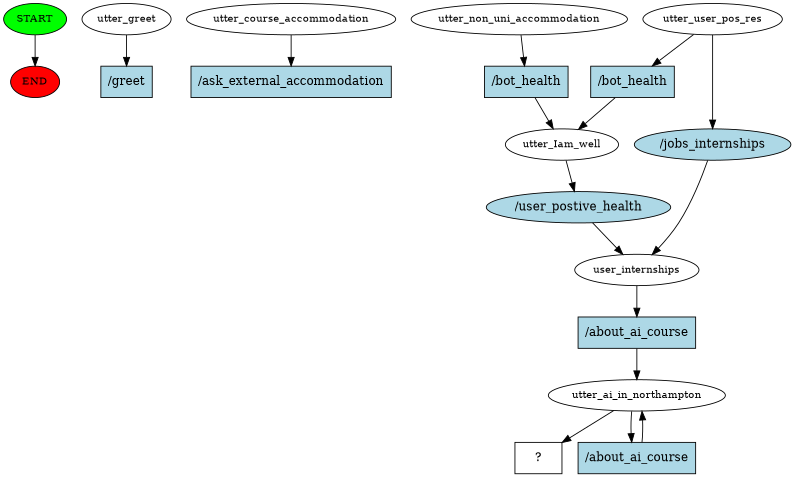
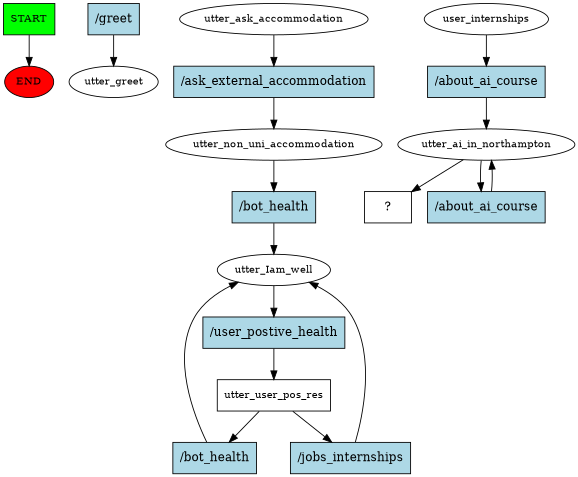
(35, 19) -> (29, 19)
(291, 19) -> (274, 19)
(713, 19) -> (274, 395)
(127, 46) -> (114, 46)
none -> (274, 109)
(713, 145) -> (351, 458)
(579, 207) -> (274, 333)
(688, 207) -> (364, 355)
(605, 235) -> (274, 360)
